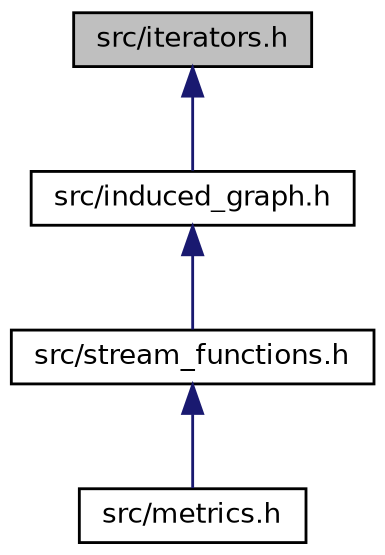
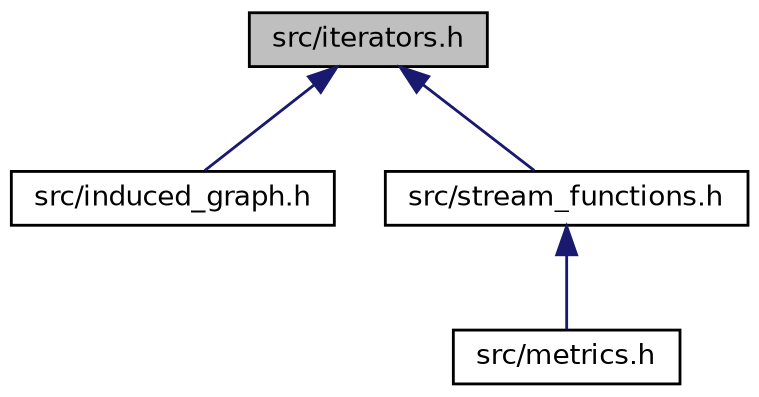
(193, 292) -> (479, 128)
